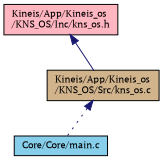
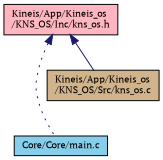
(77, 122) -> (36, 91)
